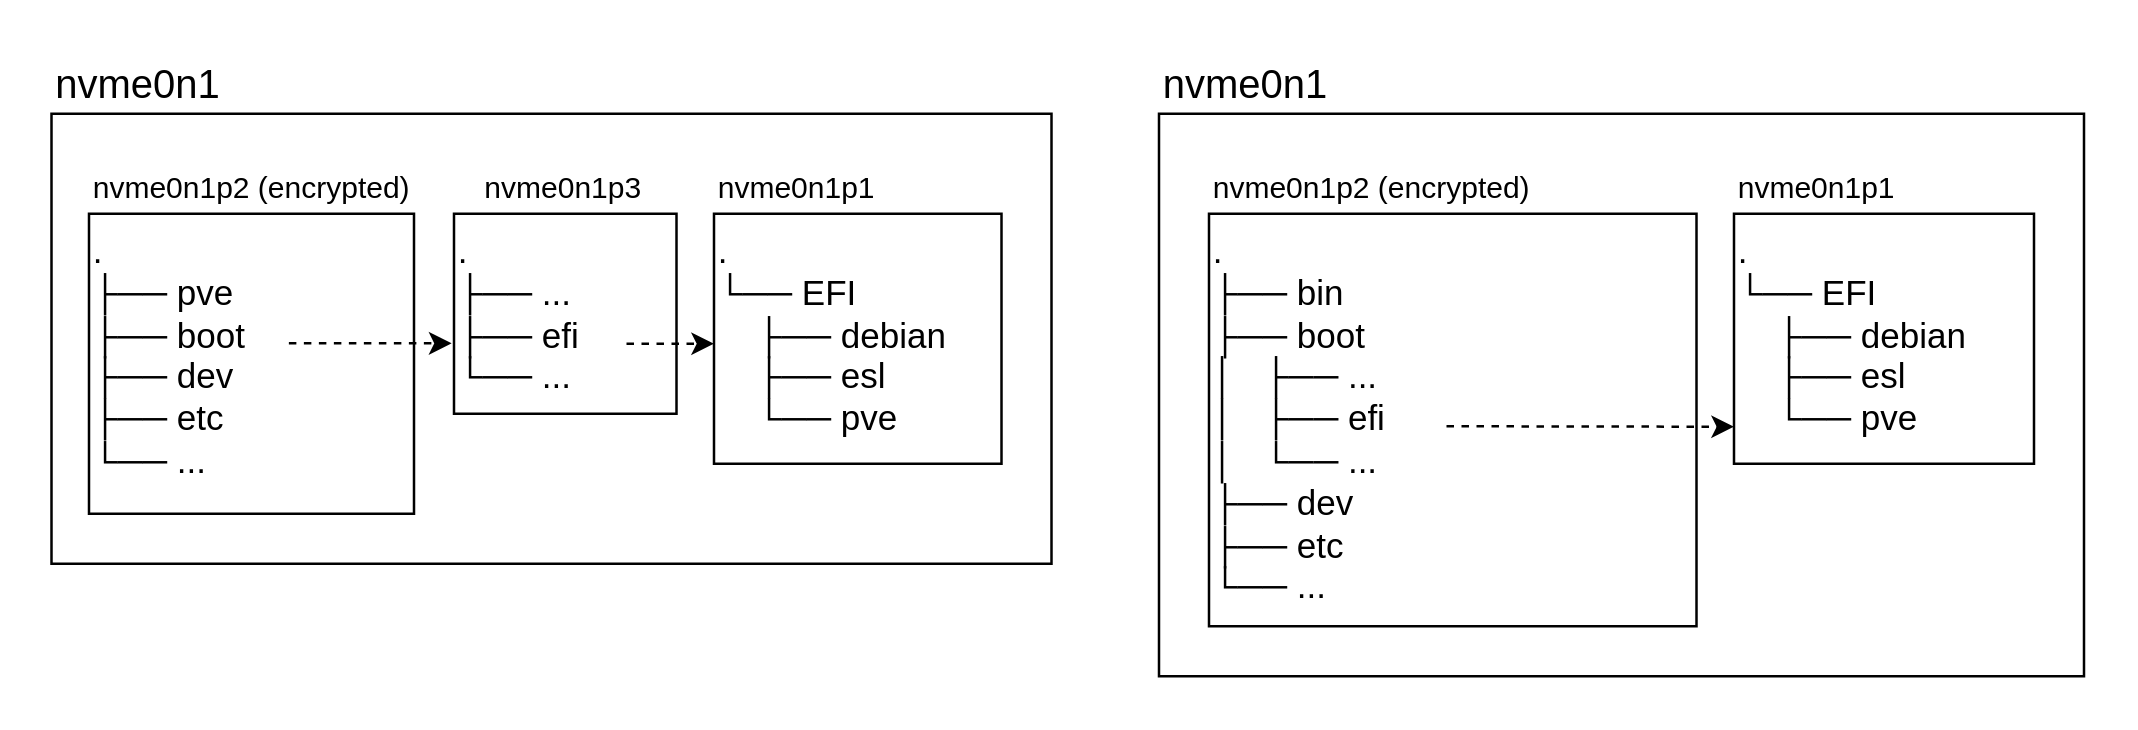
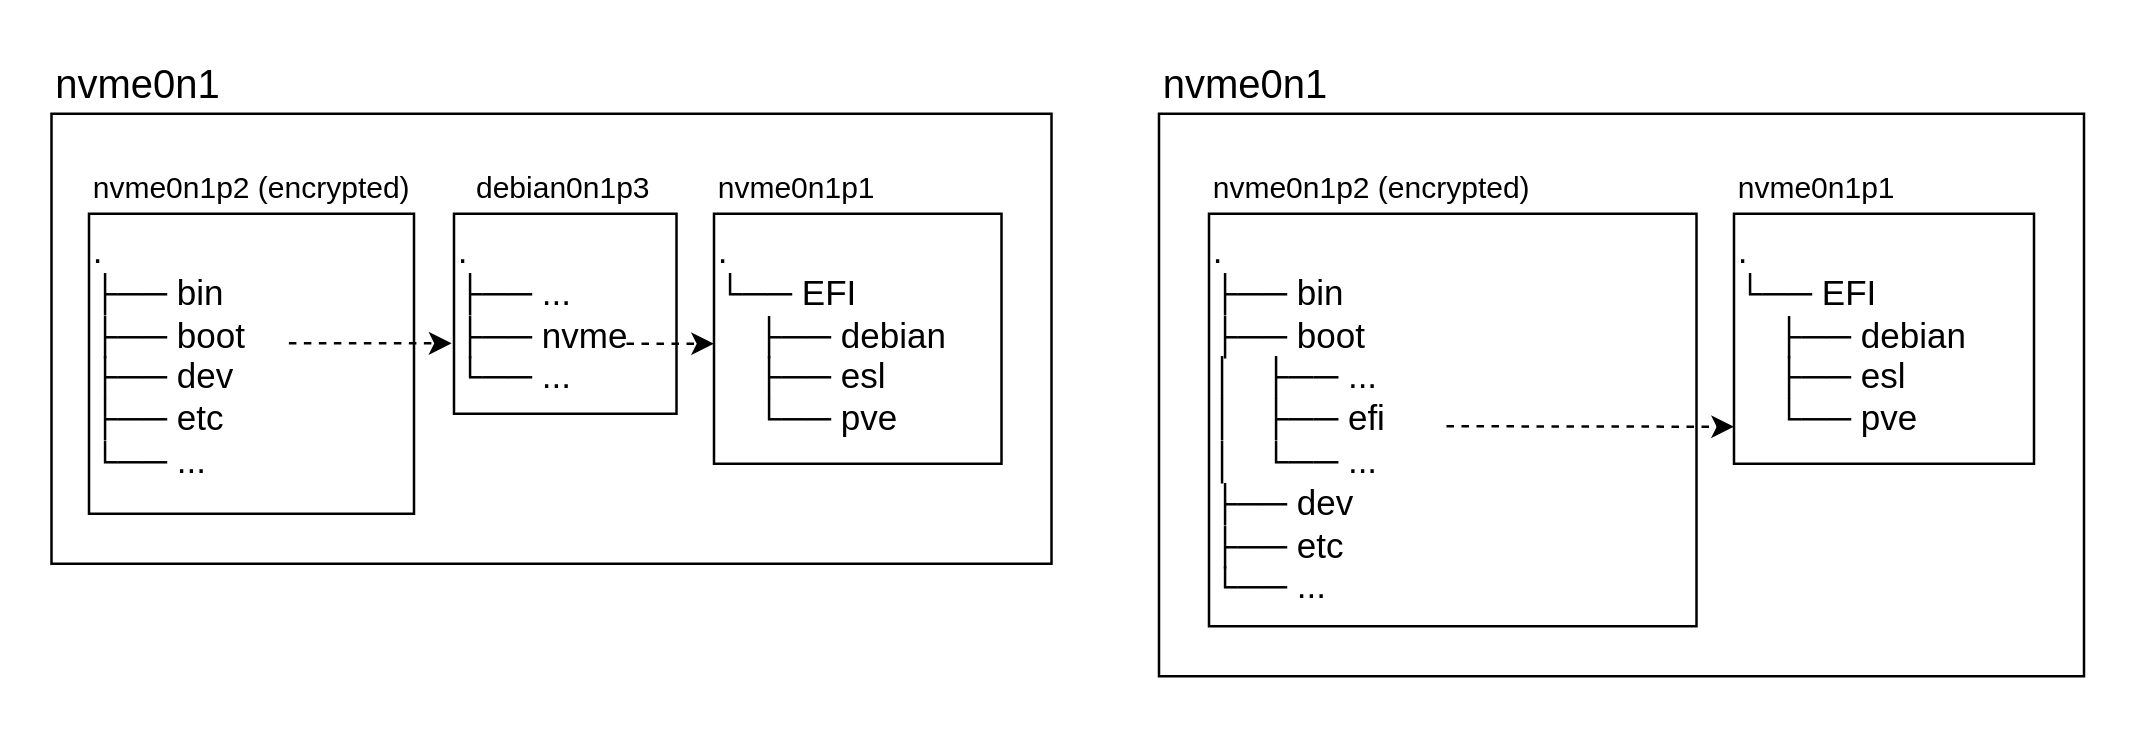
(564, 189) -> (564, 189)
(518, 315) -> (533, 315)
(168, 357) -> (168, 357)
